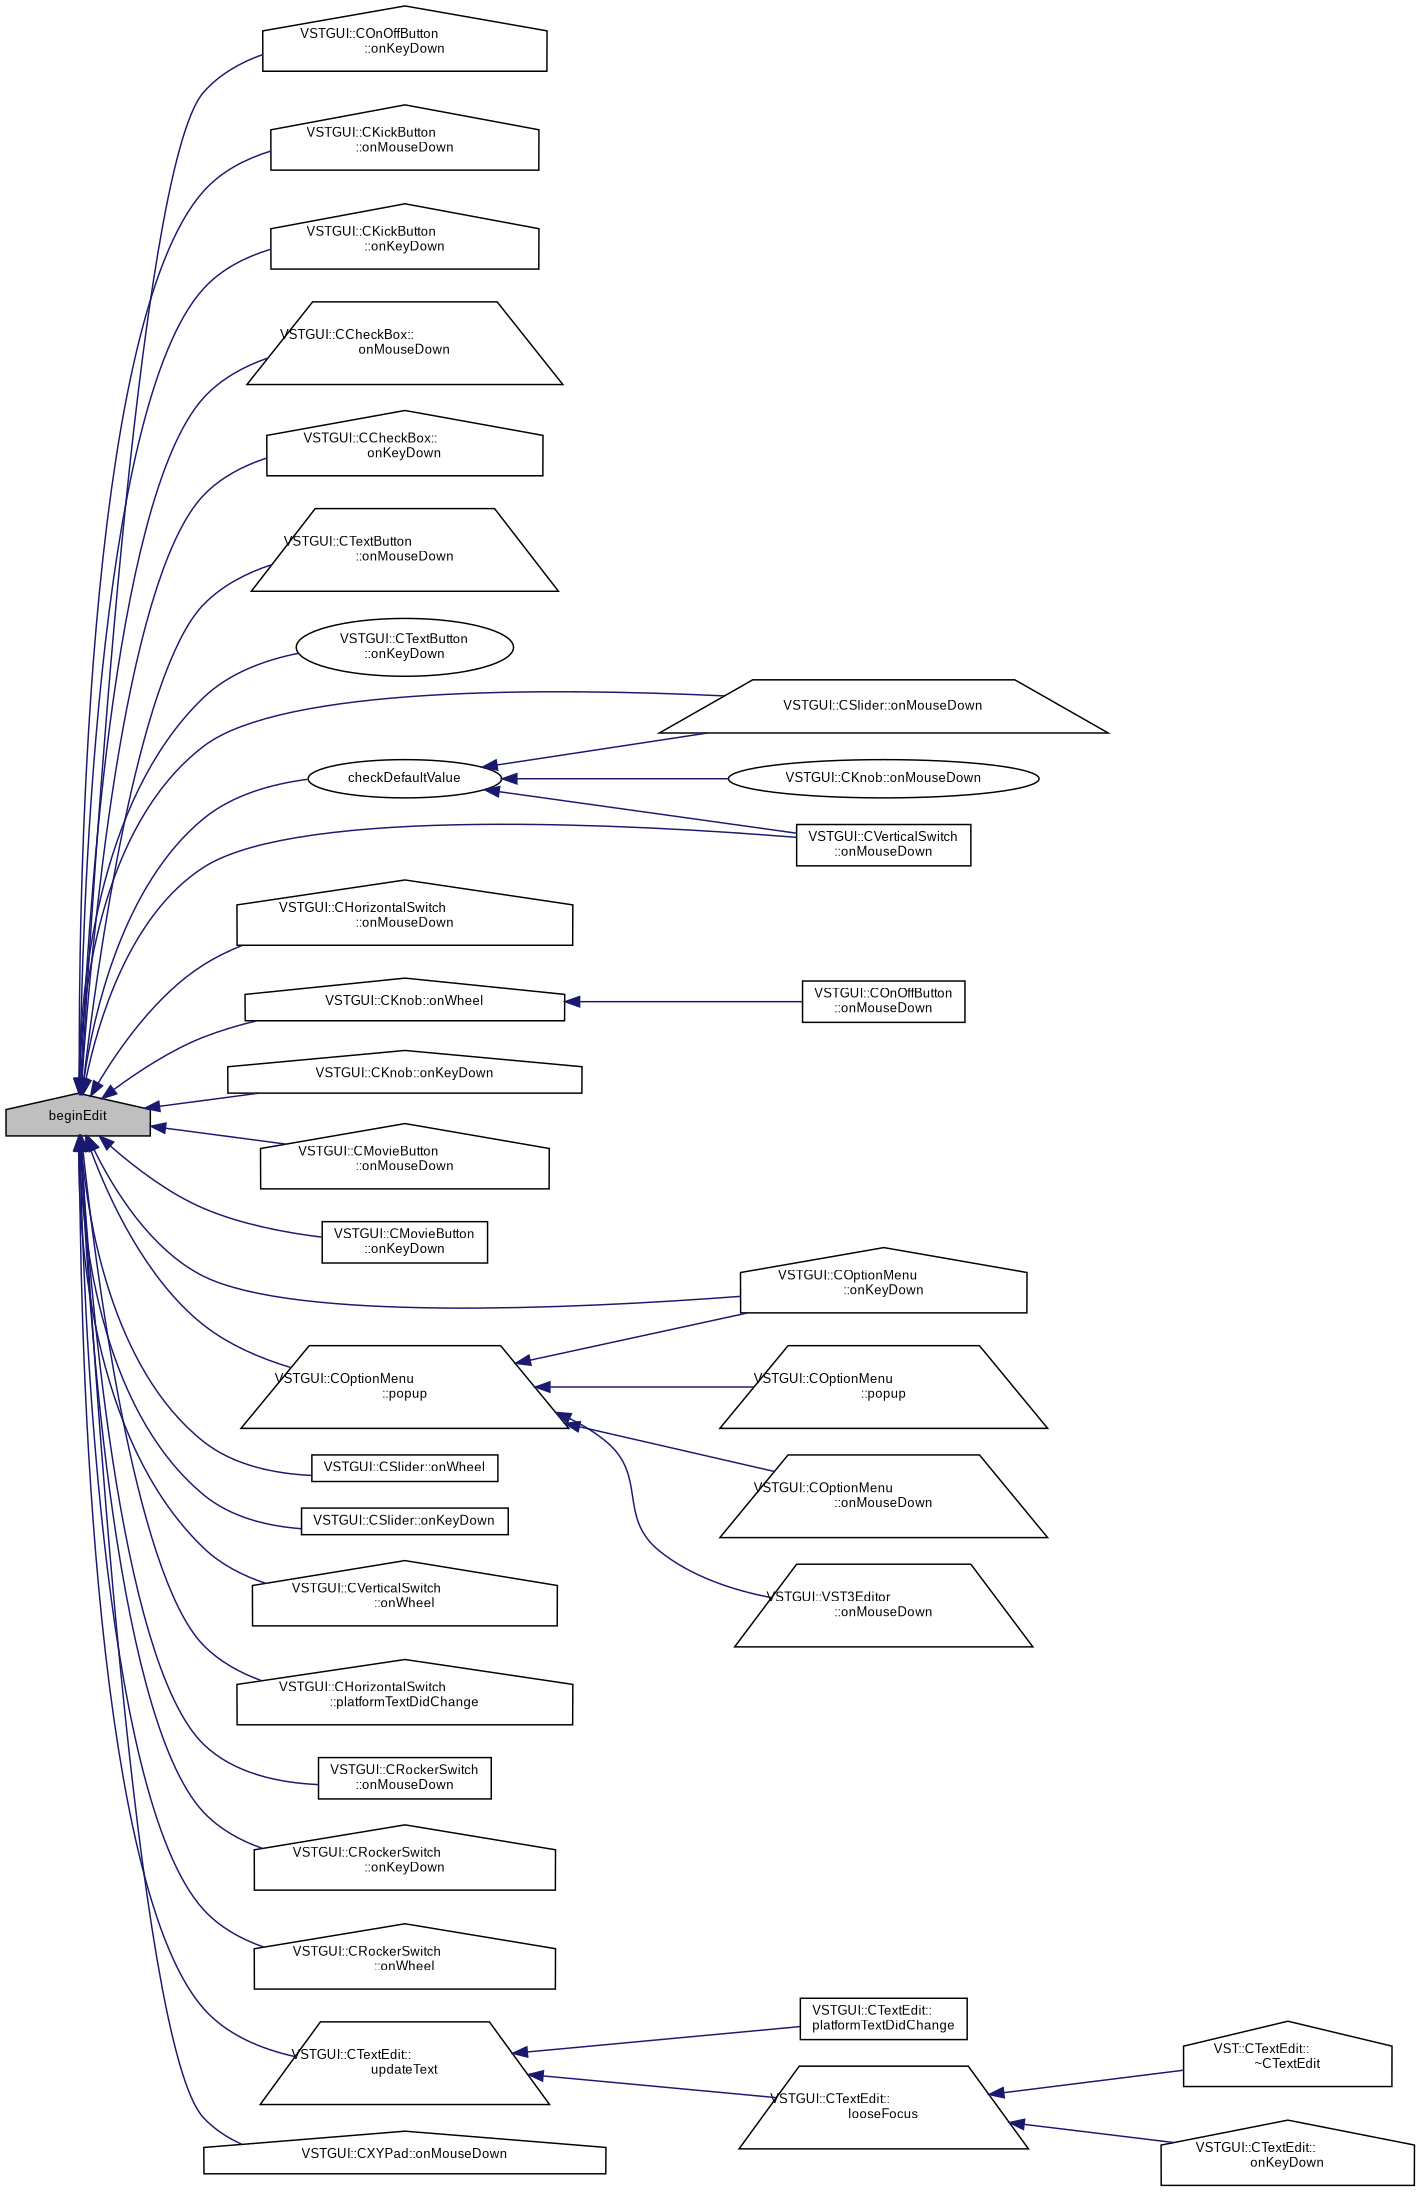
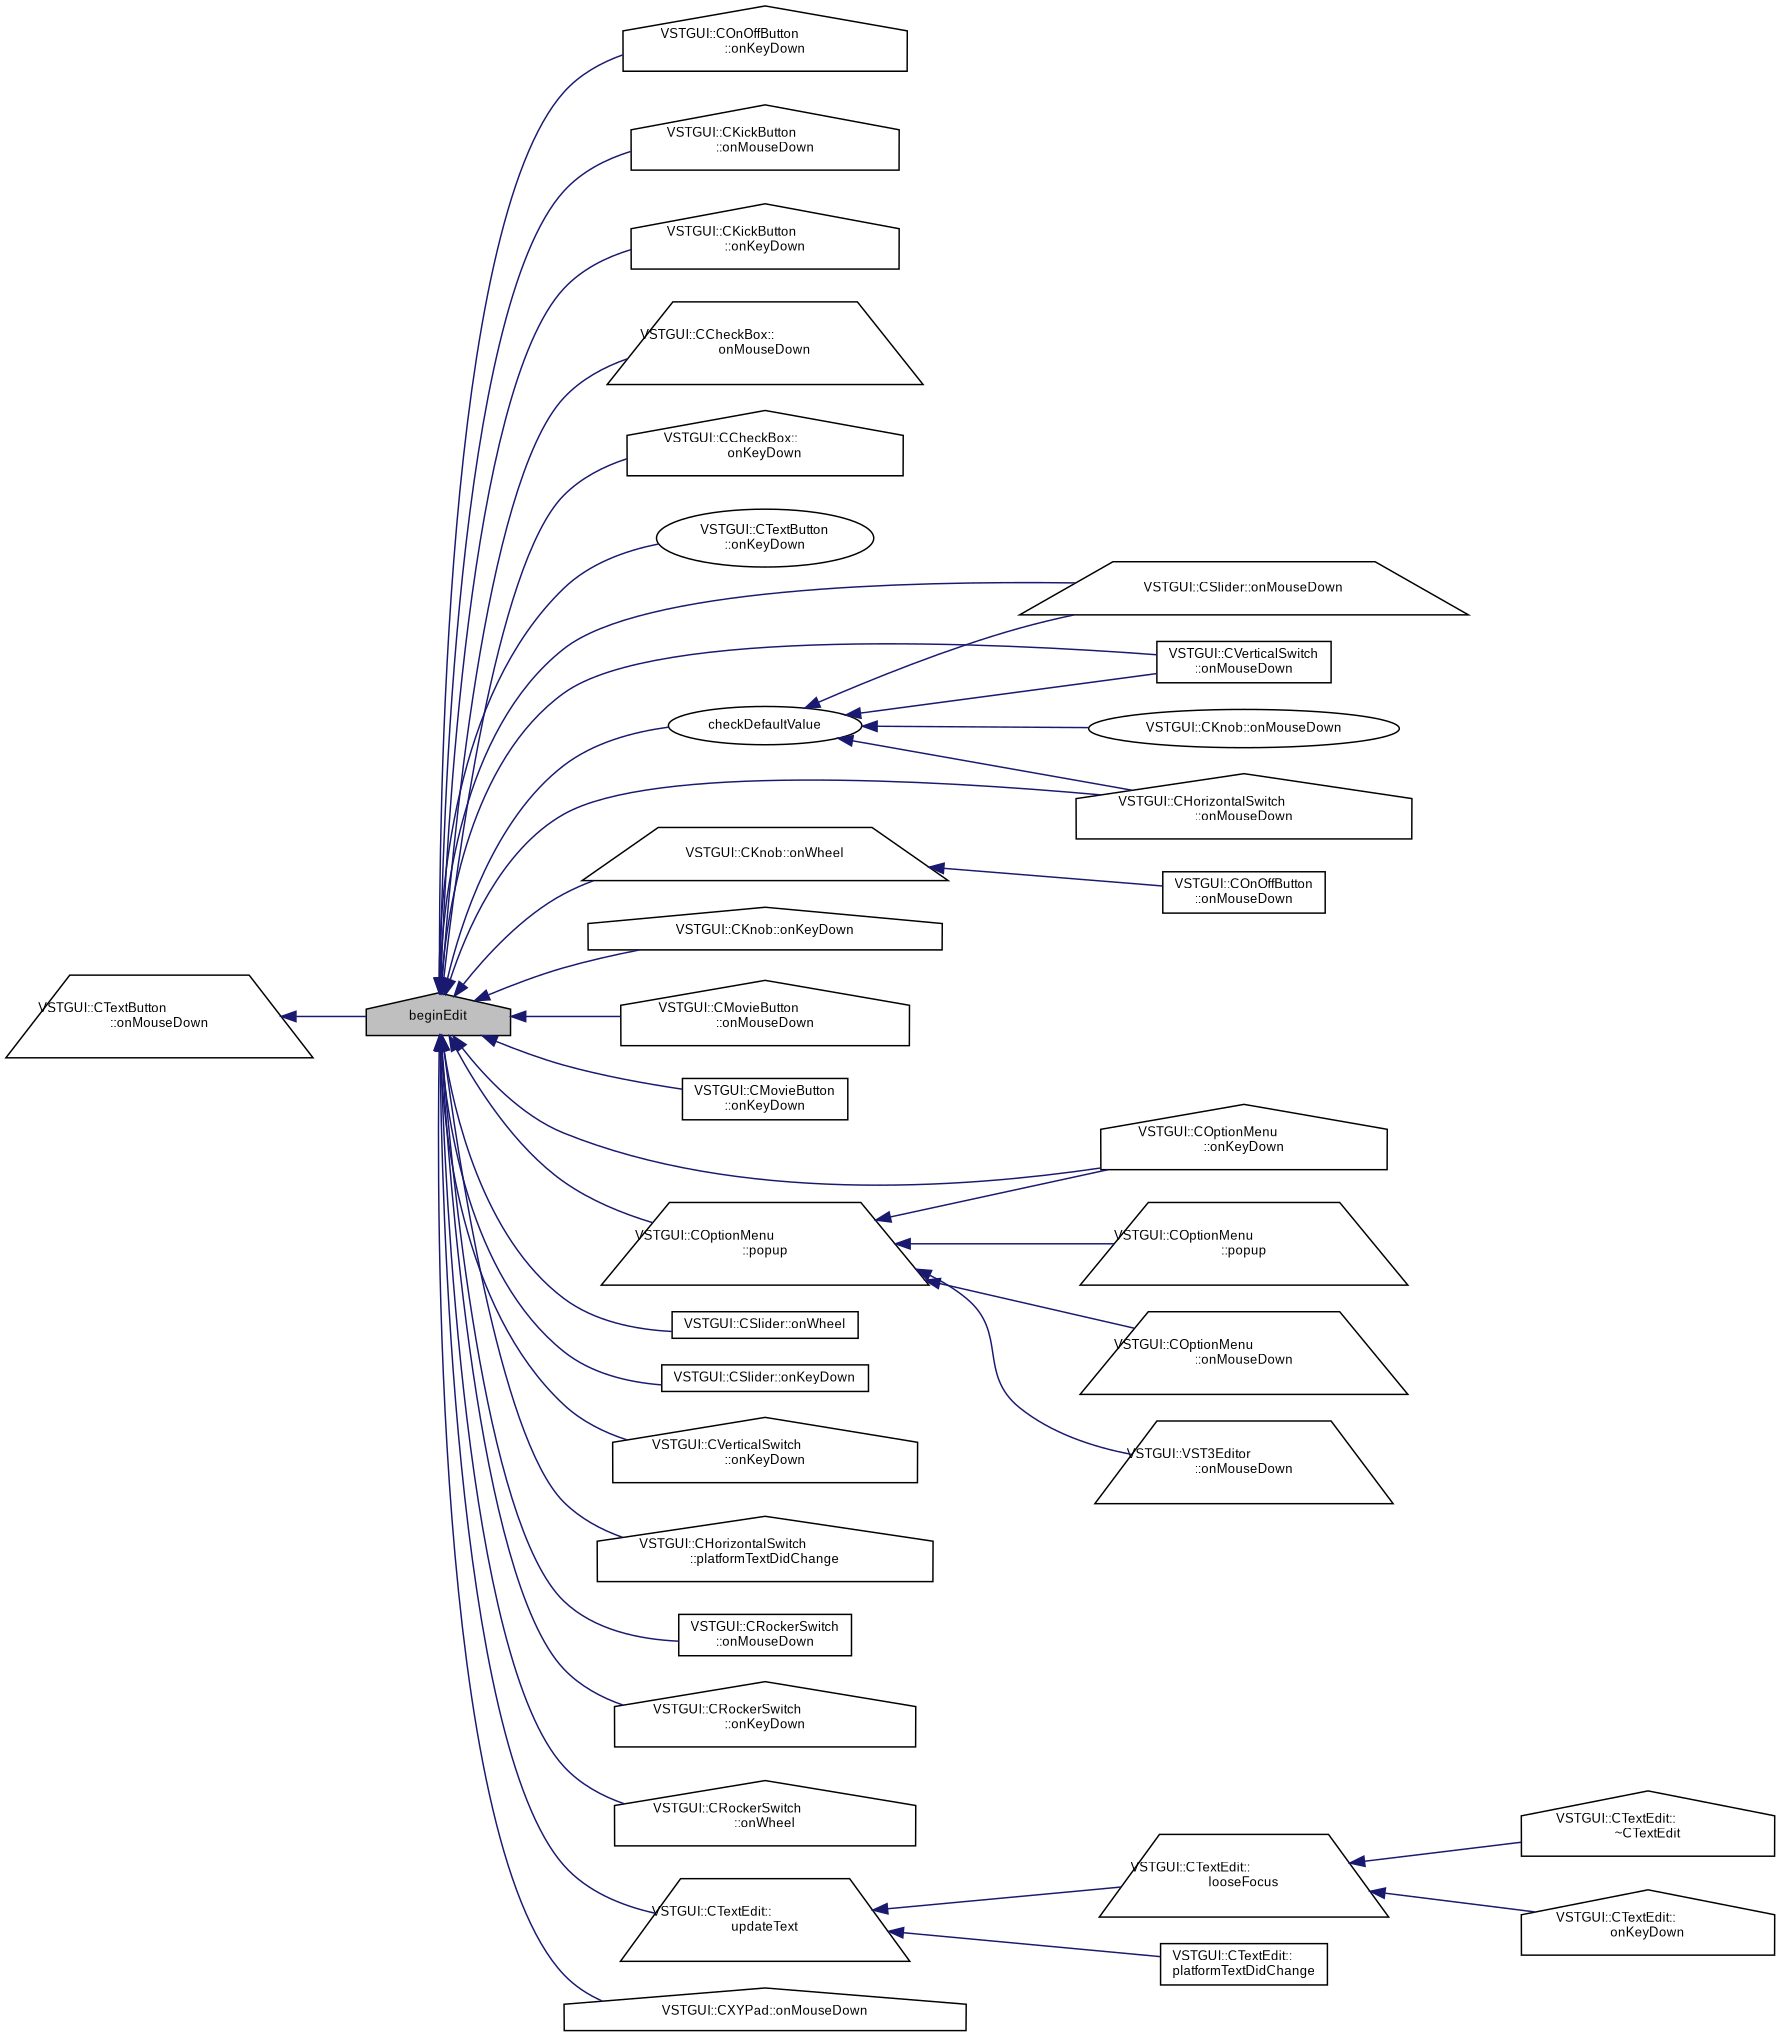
none -> (992, 765)
(137, 768) -> (331, 1016)
(405, 1002) -> (765, 854)
(405, 1597) -> (765, 1453)
(1288, 2057) -> (1648, 1827)
